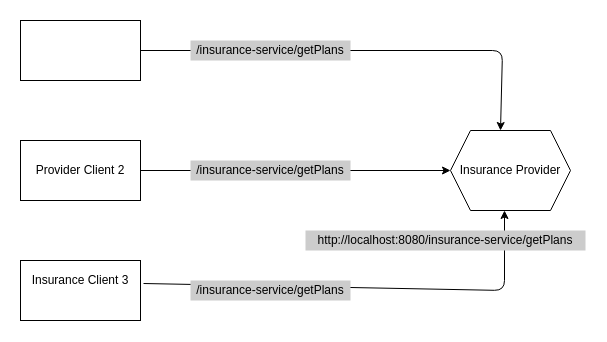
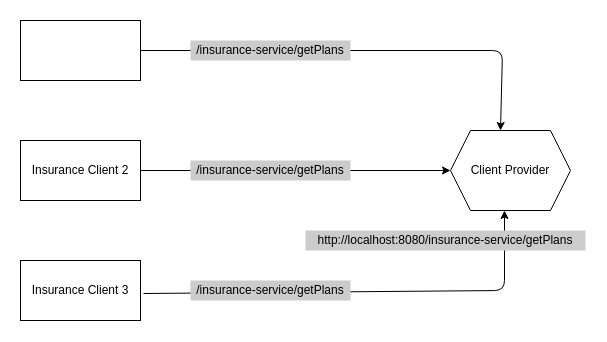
(81, 171) -> (81, 171)
(511, 171) -> (511, 171)
(81, 281) -> (81, 291)
